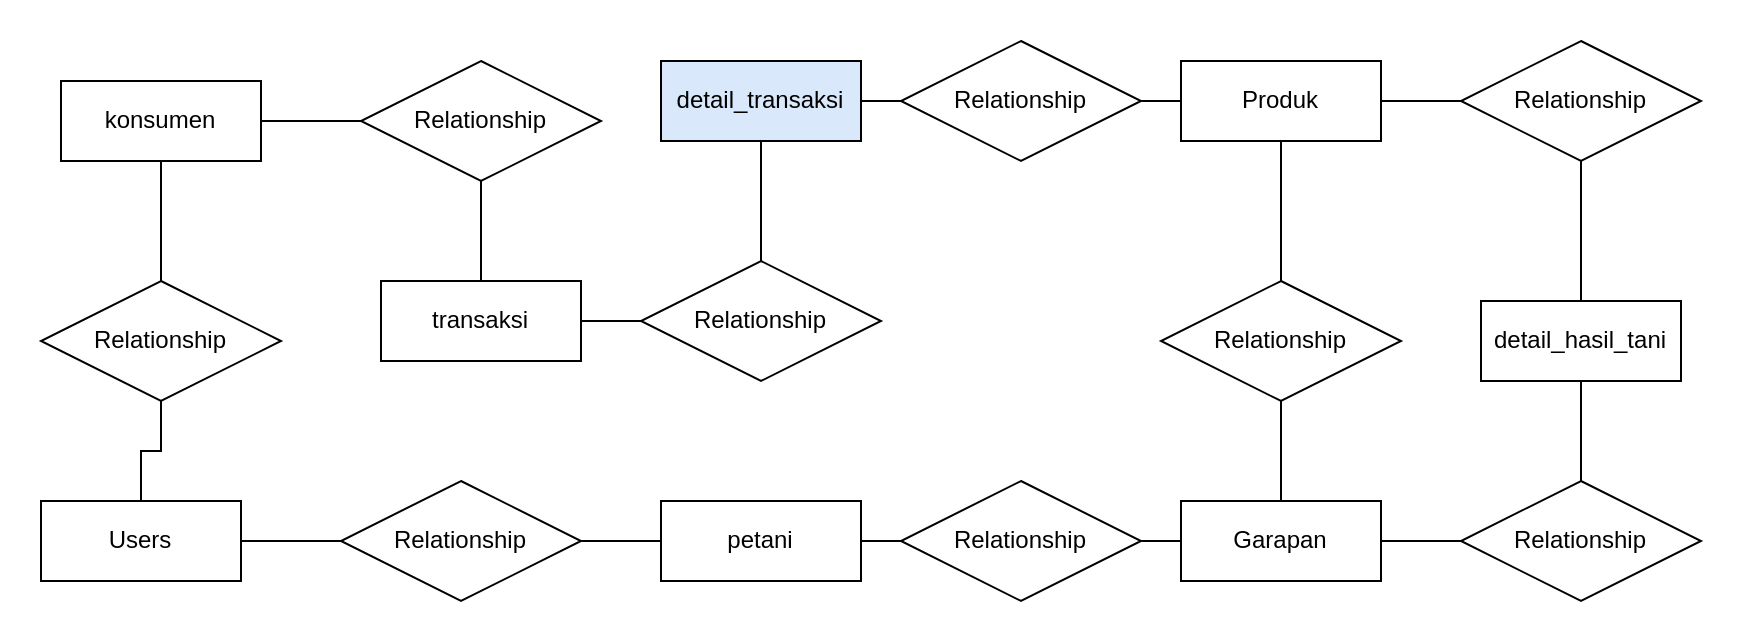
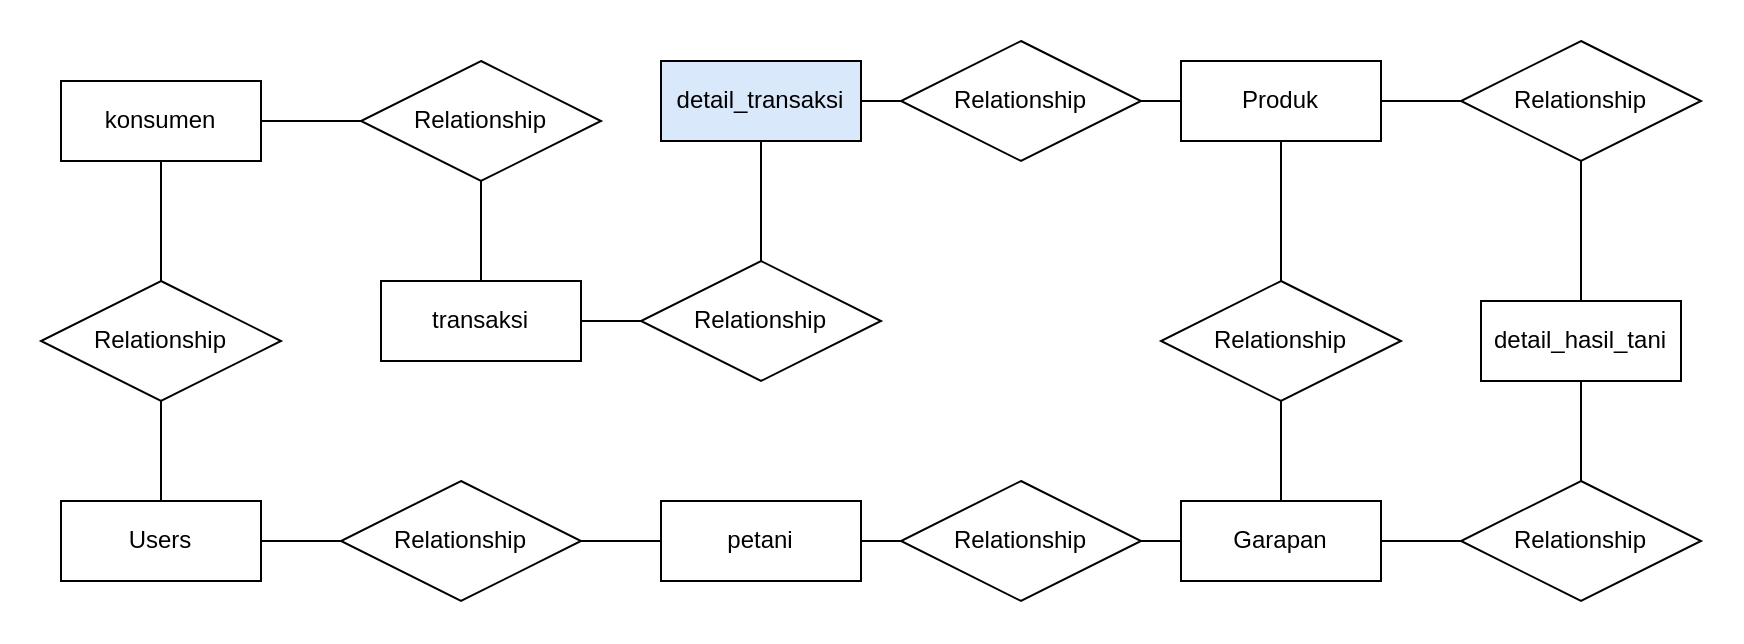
(141, 541) -> (161, 541)
